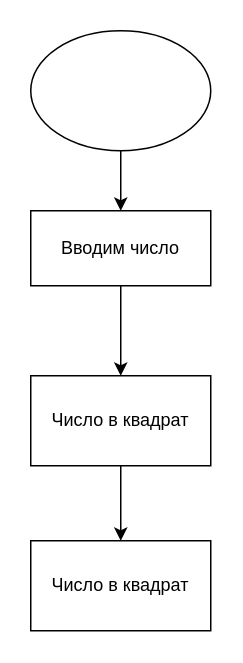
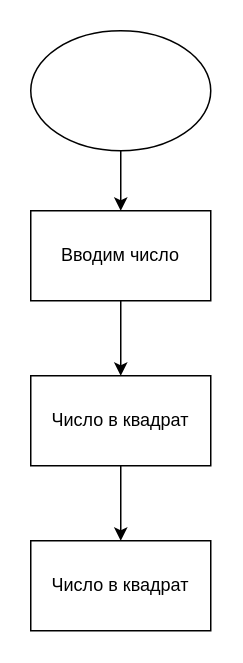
(121, 248) -> (121, 256)
